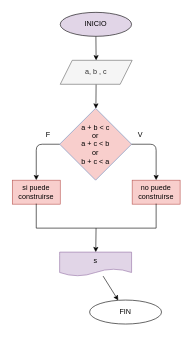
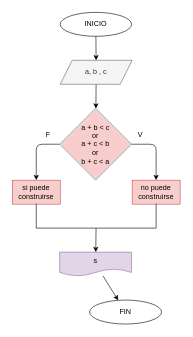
(96, 24) -> (96, 24)
